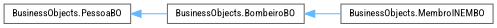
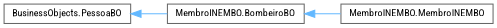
(236, 14) -> (236, 14)
(417, 14) -> (417, 14)
